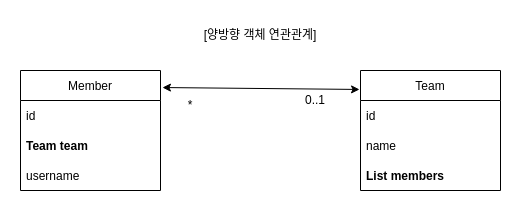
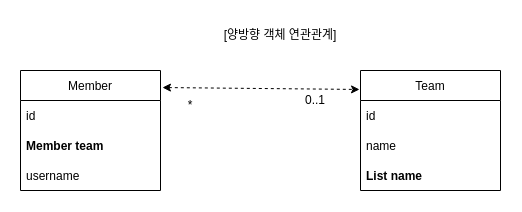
(261, 36) -> (281, 36)
(261, 89) -> (261, 89)
(55, 146) -> (61, 146)
(403, 176) -> (393, 176)
